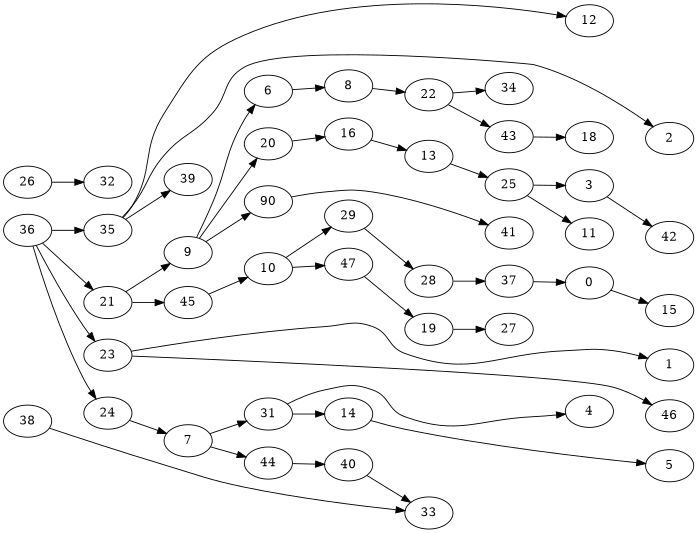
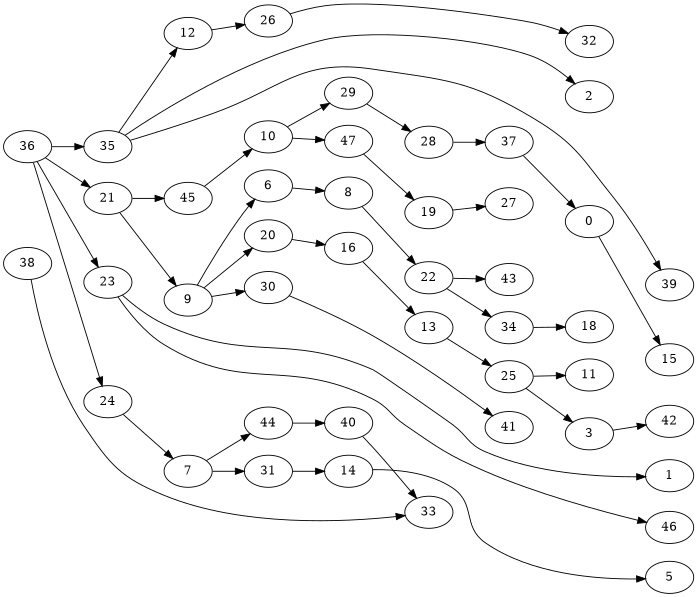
none -> (224, 28)
(545, 137) -> (545, 327)
(268, 202) -> (268, 288)
(589, 411) -> none
